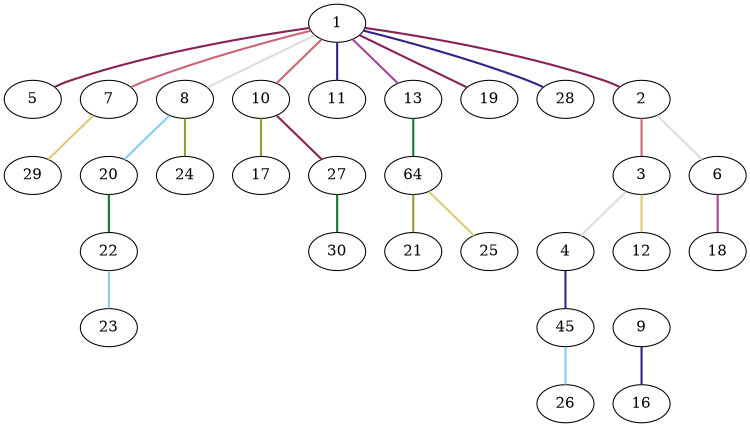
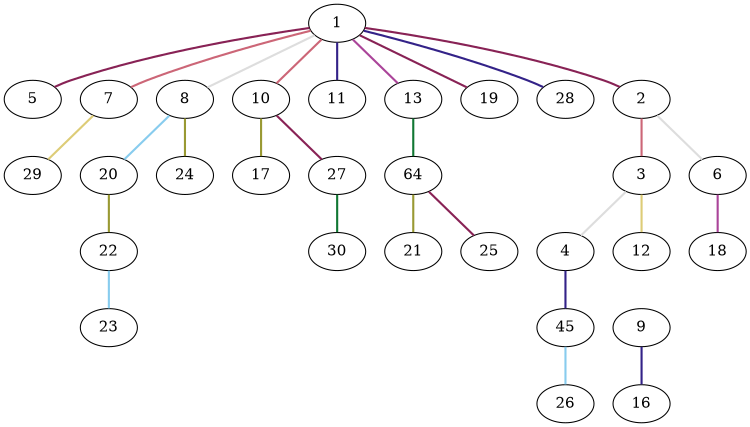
(109, 213) -> (109, 213)
(451, 214) -> (451, 214)
